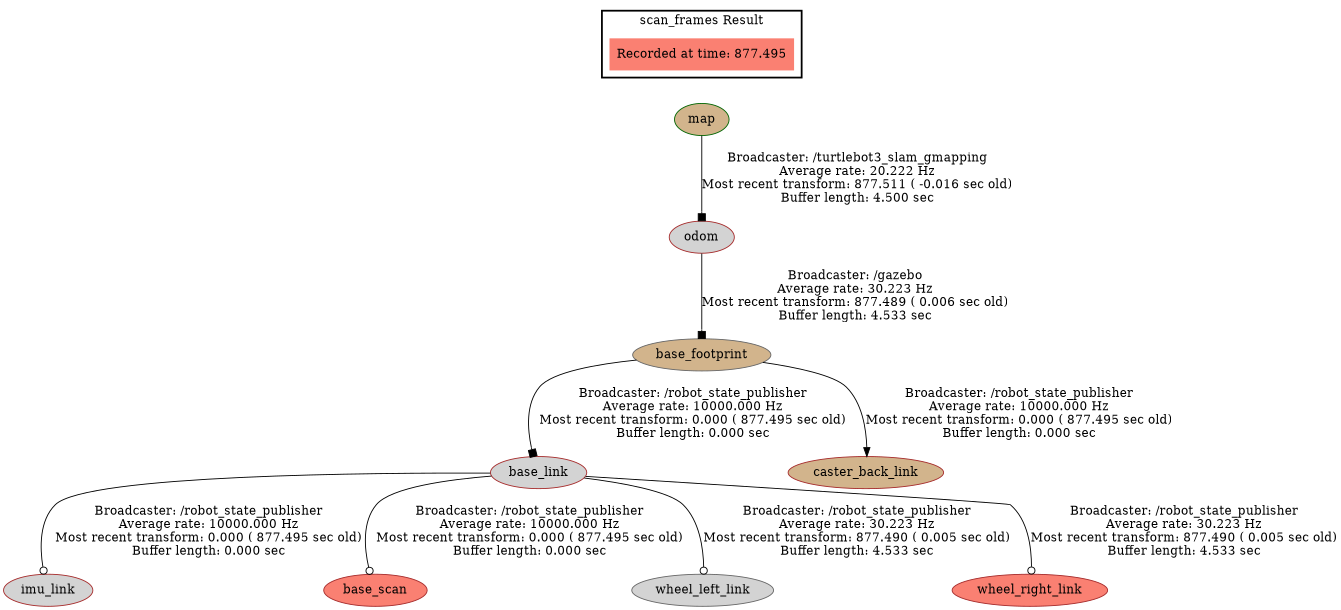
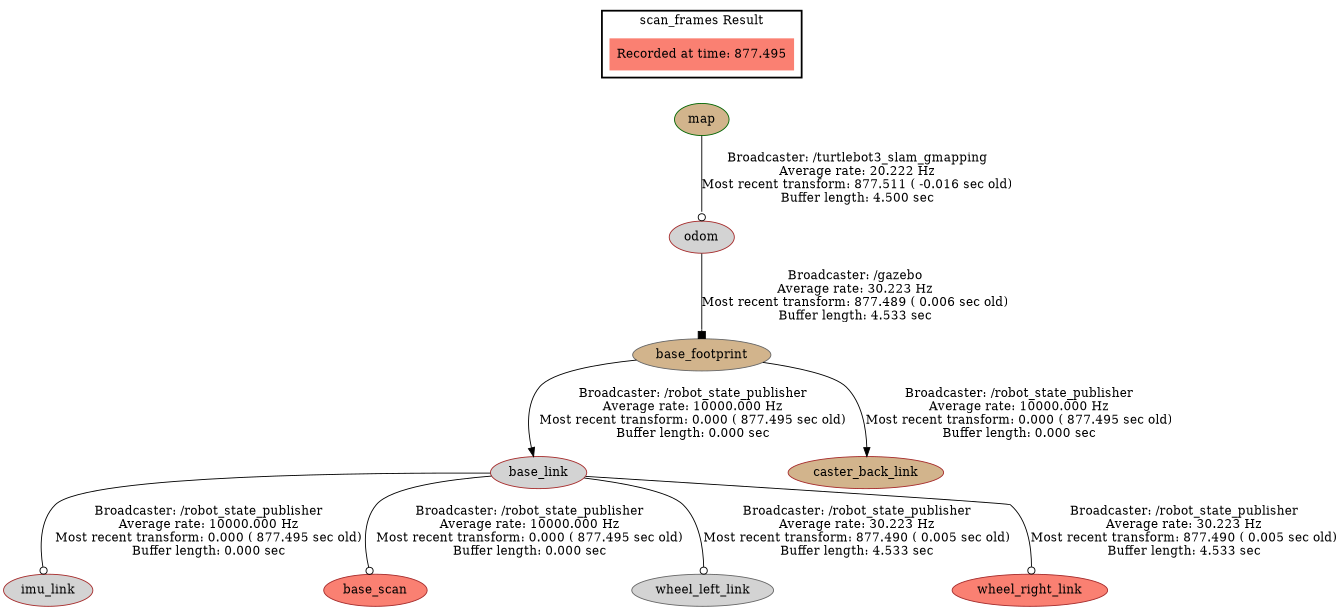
(702, 174) -> (702, 174)
(556, 377) -> (556, 377)
